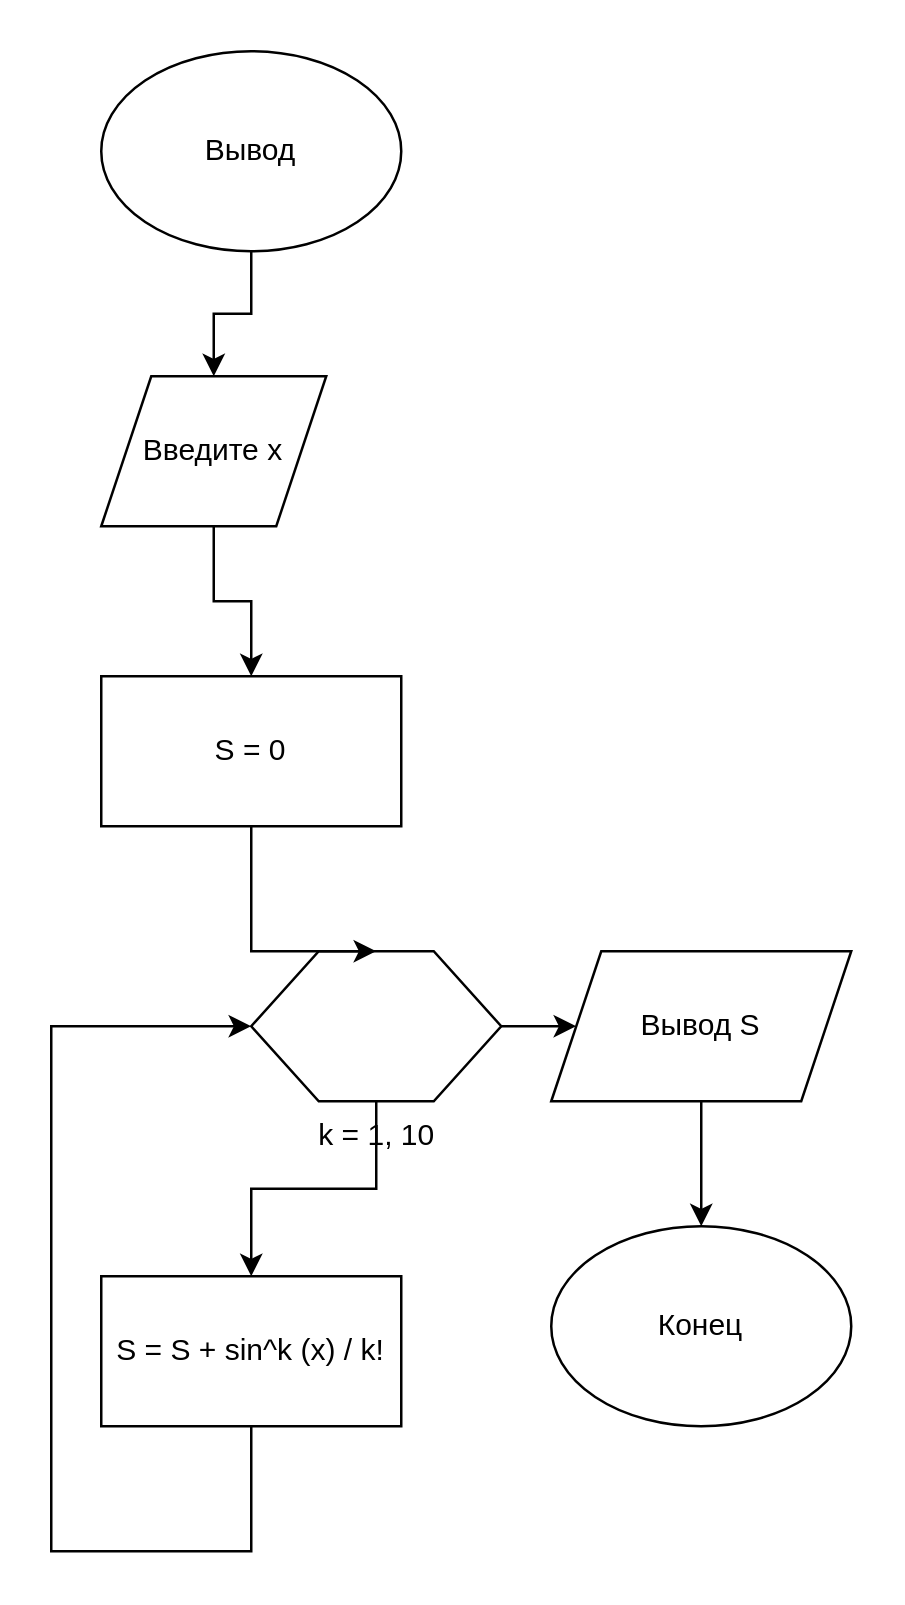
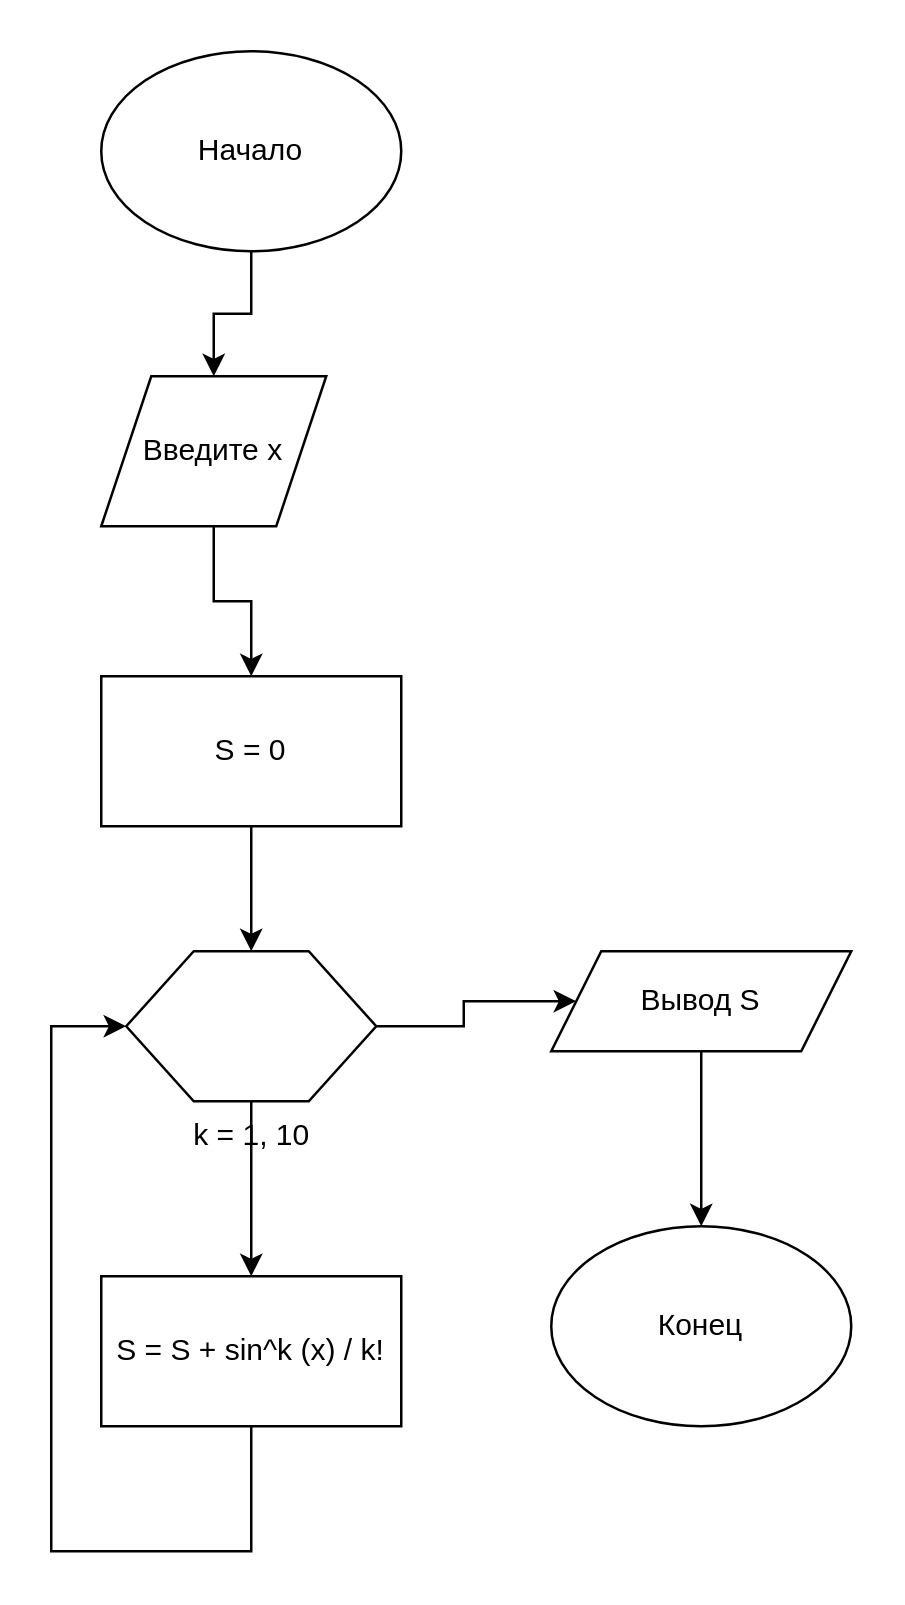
(251, 151) -> (251, 151)
(376, 1026) -> (251, 1026)
(701, 1026) -> (701, 1001)
